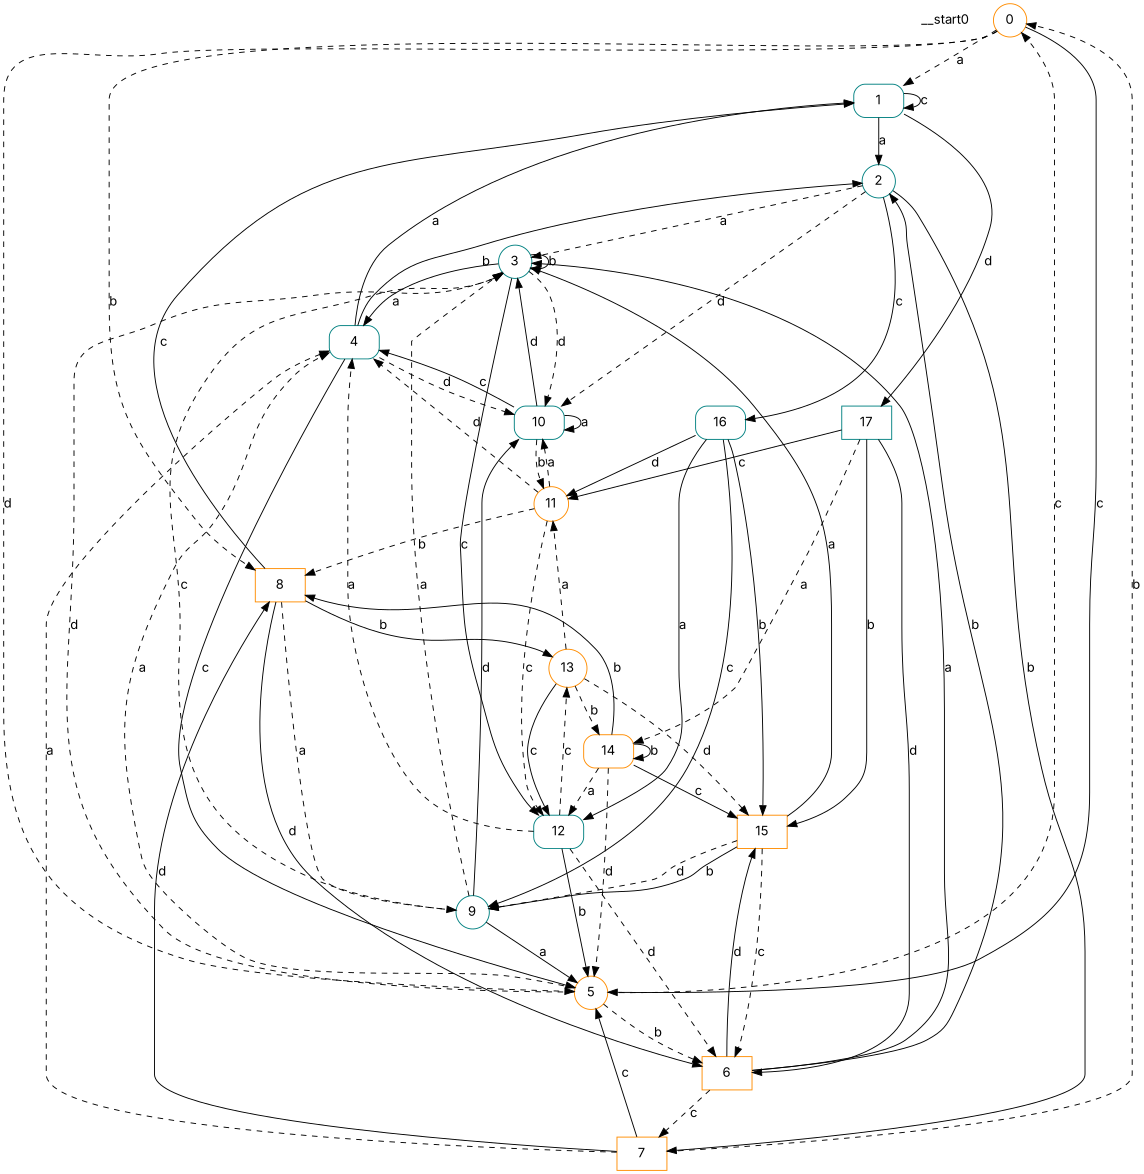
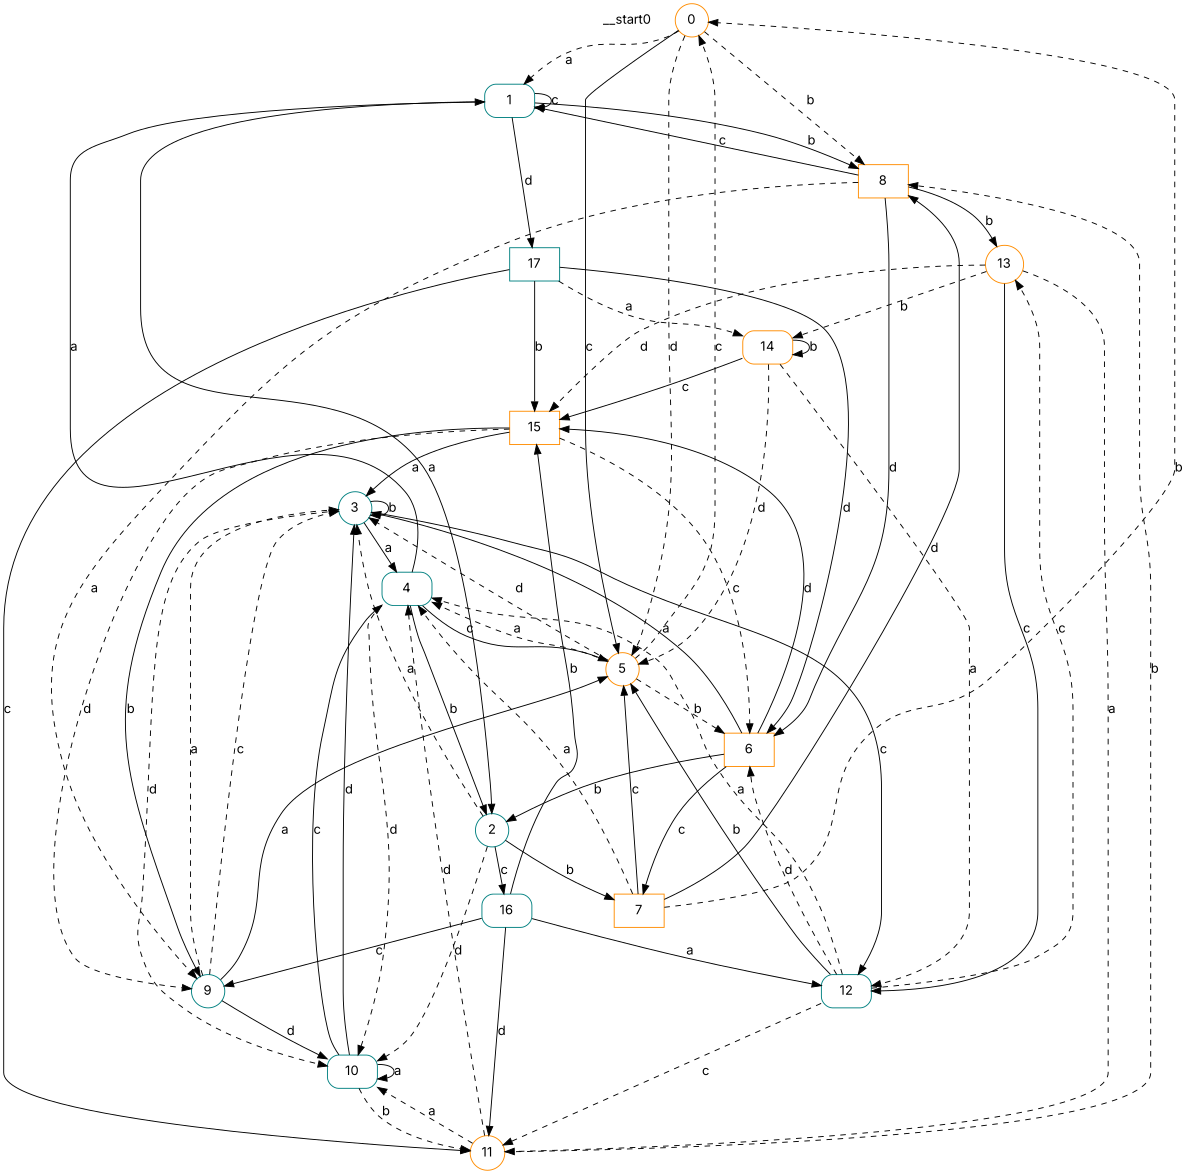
(506, 604) -> (695, 120)
(524, 665) -> (667, 1072)
(688, 1110) -> (675, 818)
